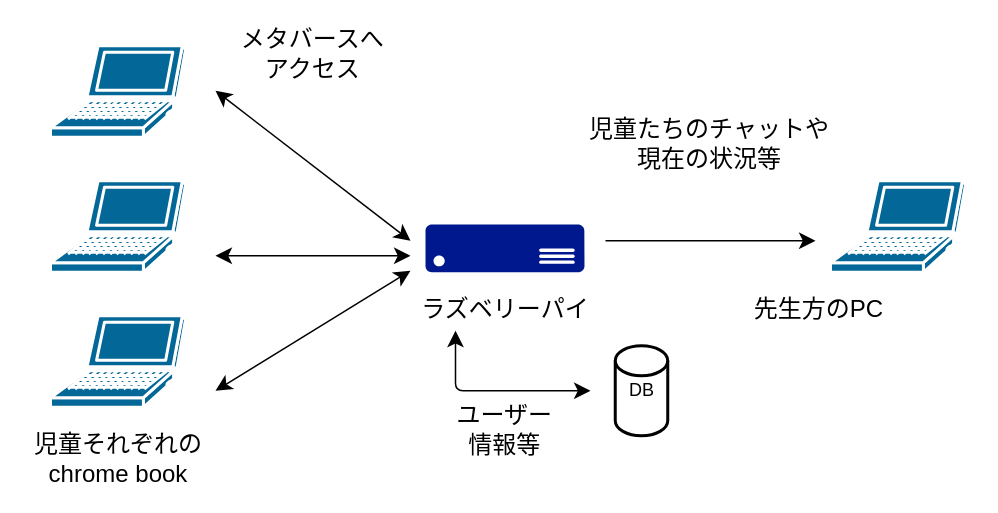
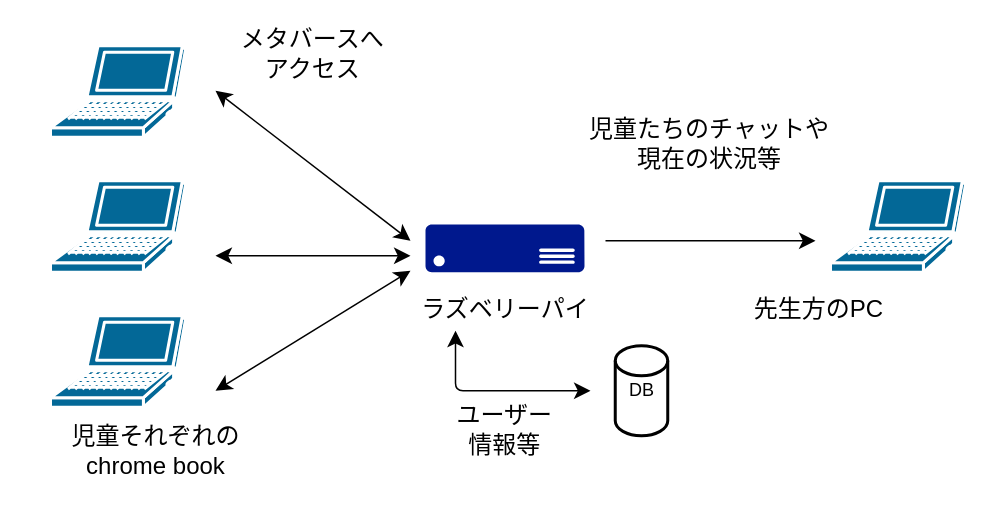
(118, 458) -> (155, 451)
